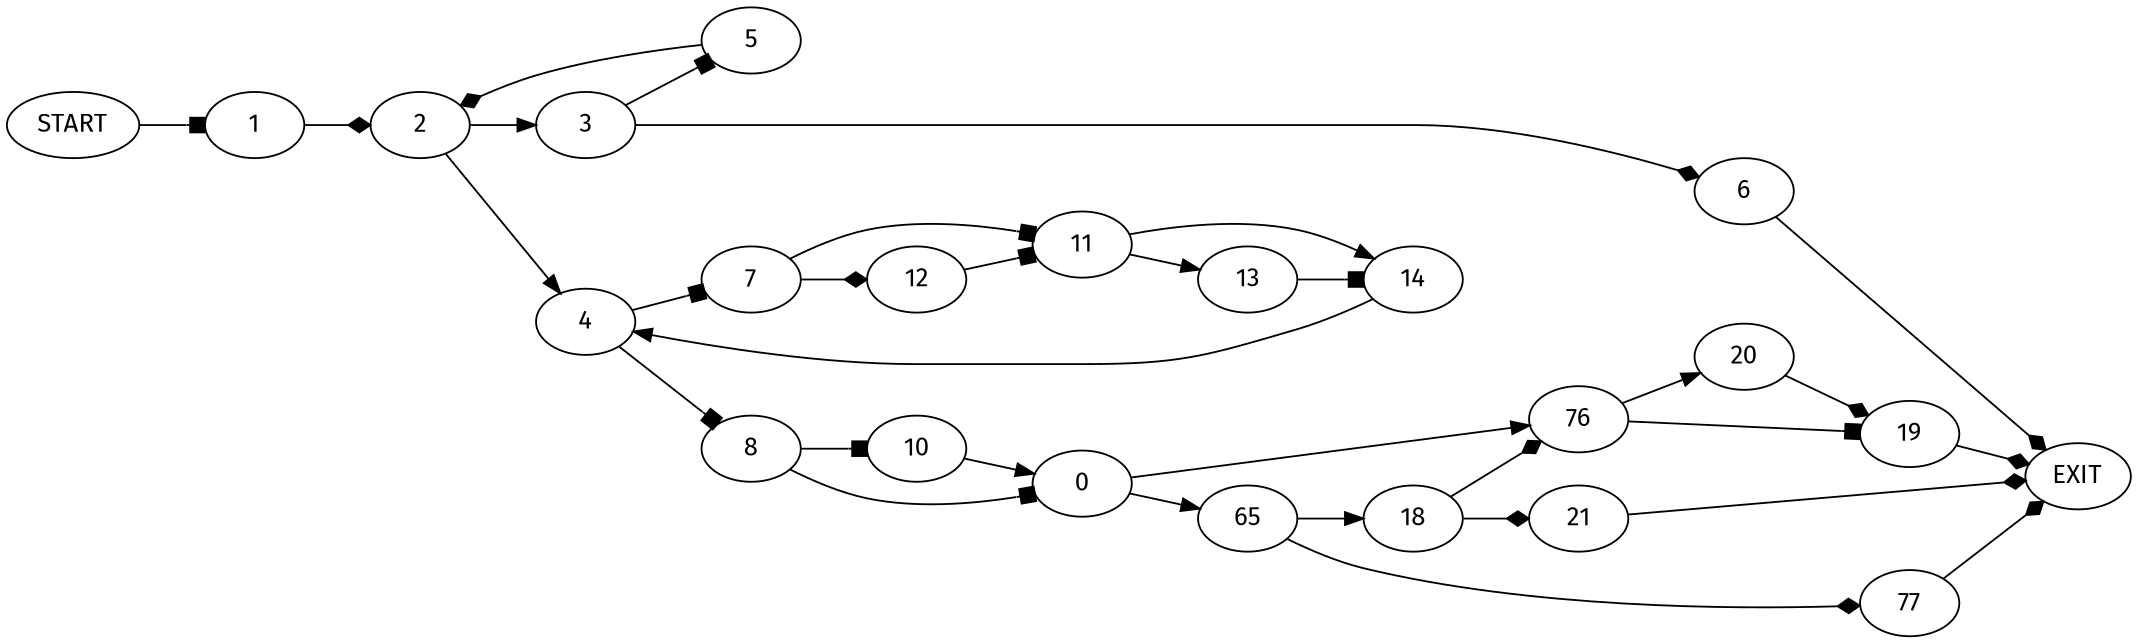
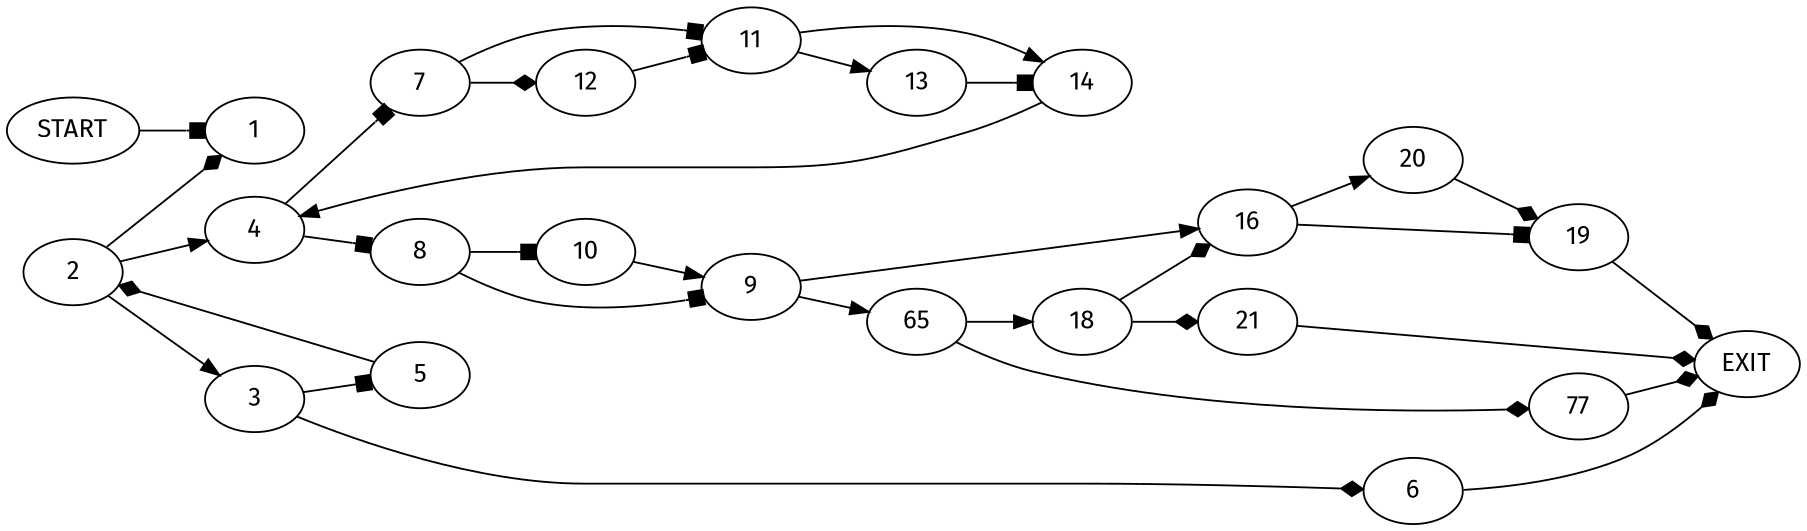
(327, 125) -> (155, 208)
(1579, 419) -> (1248, 223)
(1082, 484) -> (751, 287)
